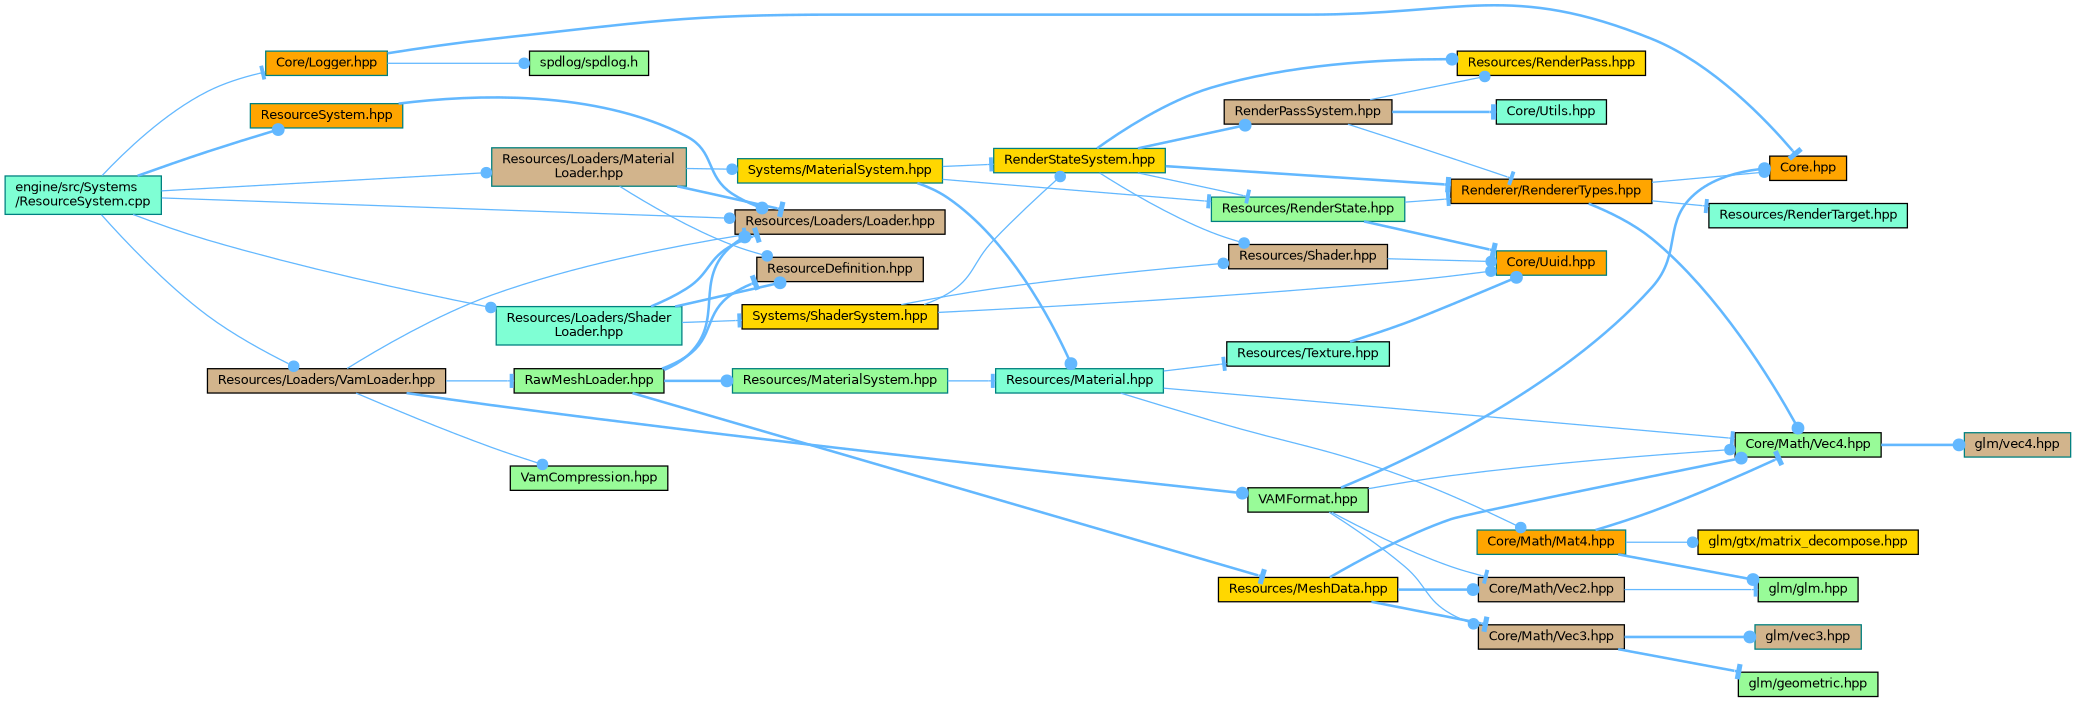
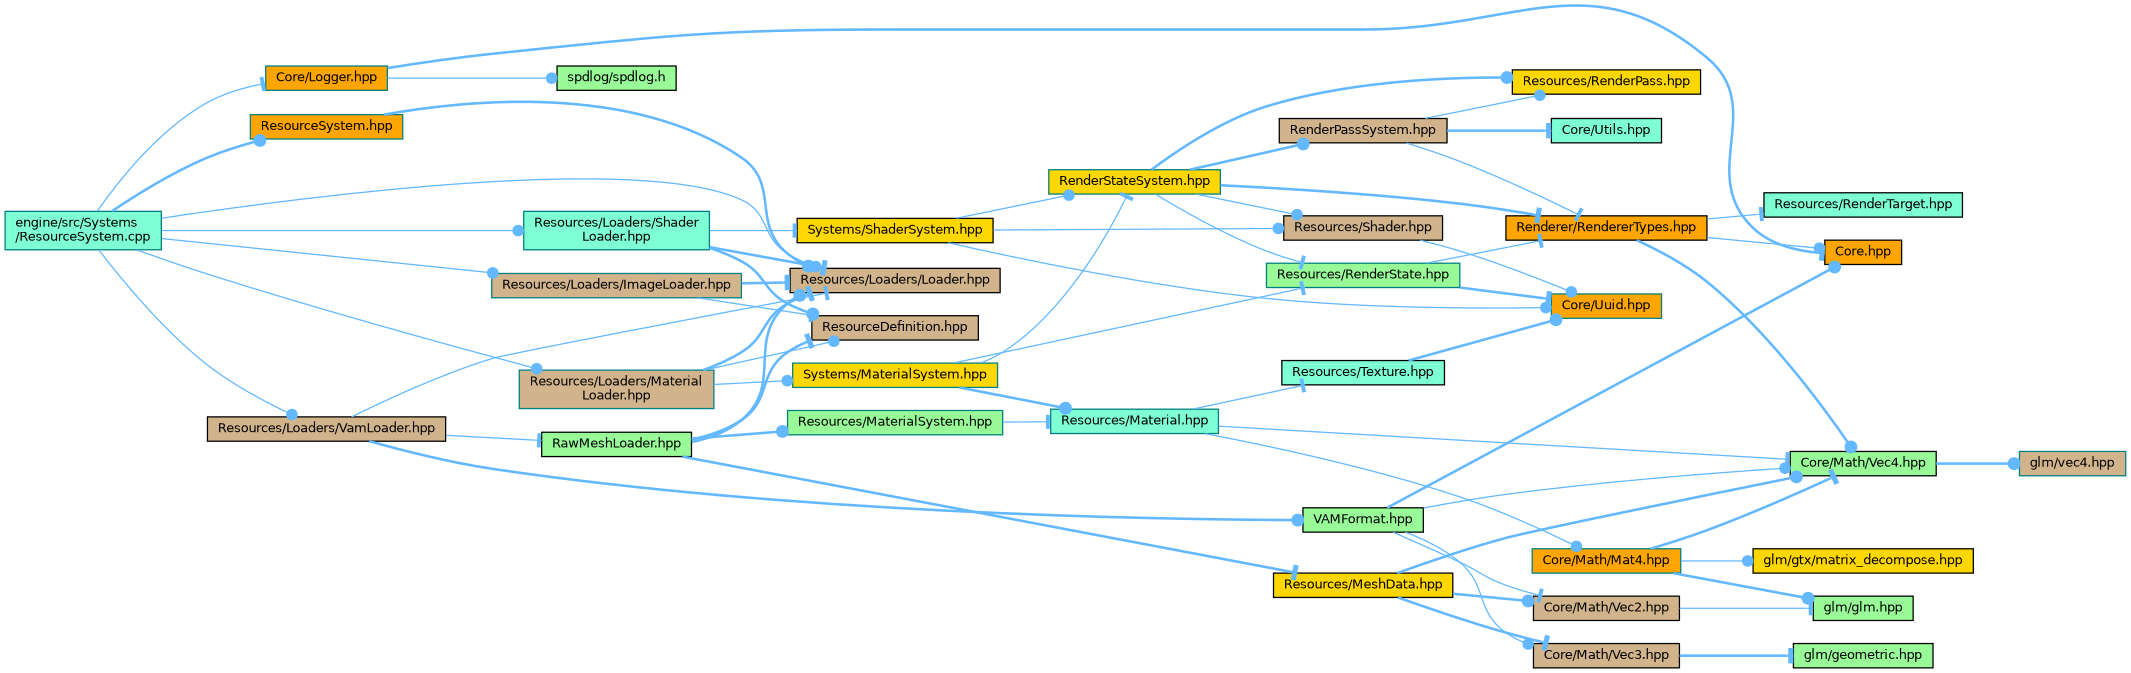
none -> (617, 286)
(589, 478) -> none
(1808, 637) -> none
